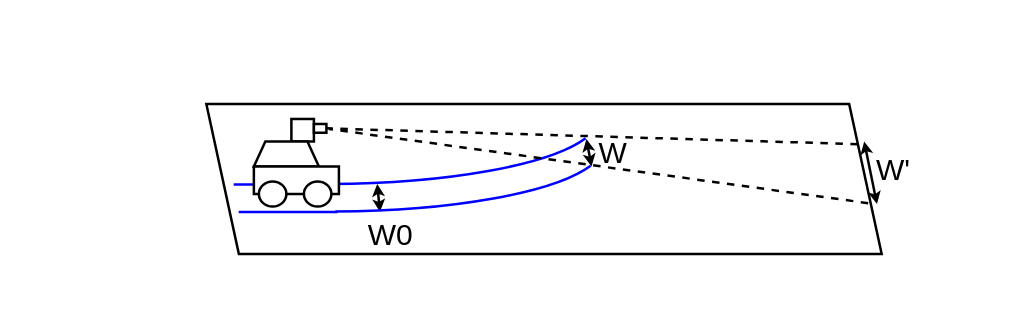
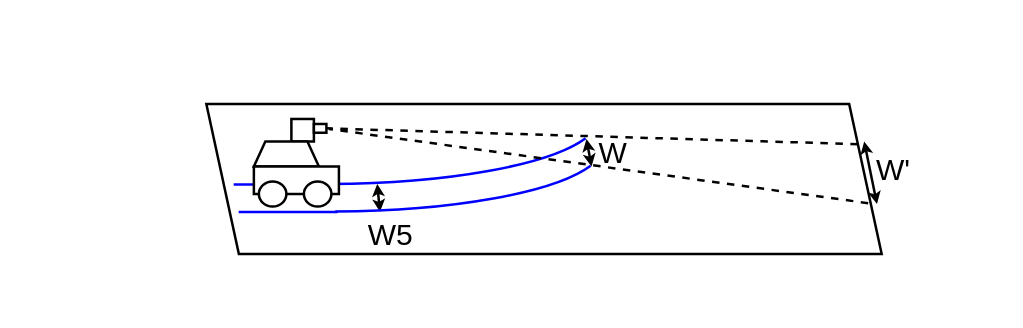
(391, 236) -> (391, 236)
